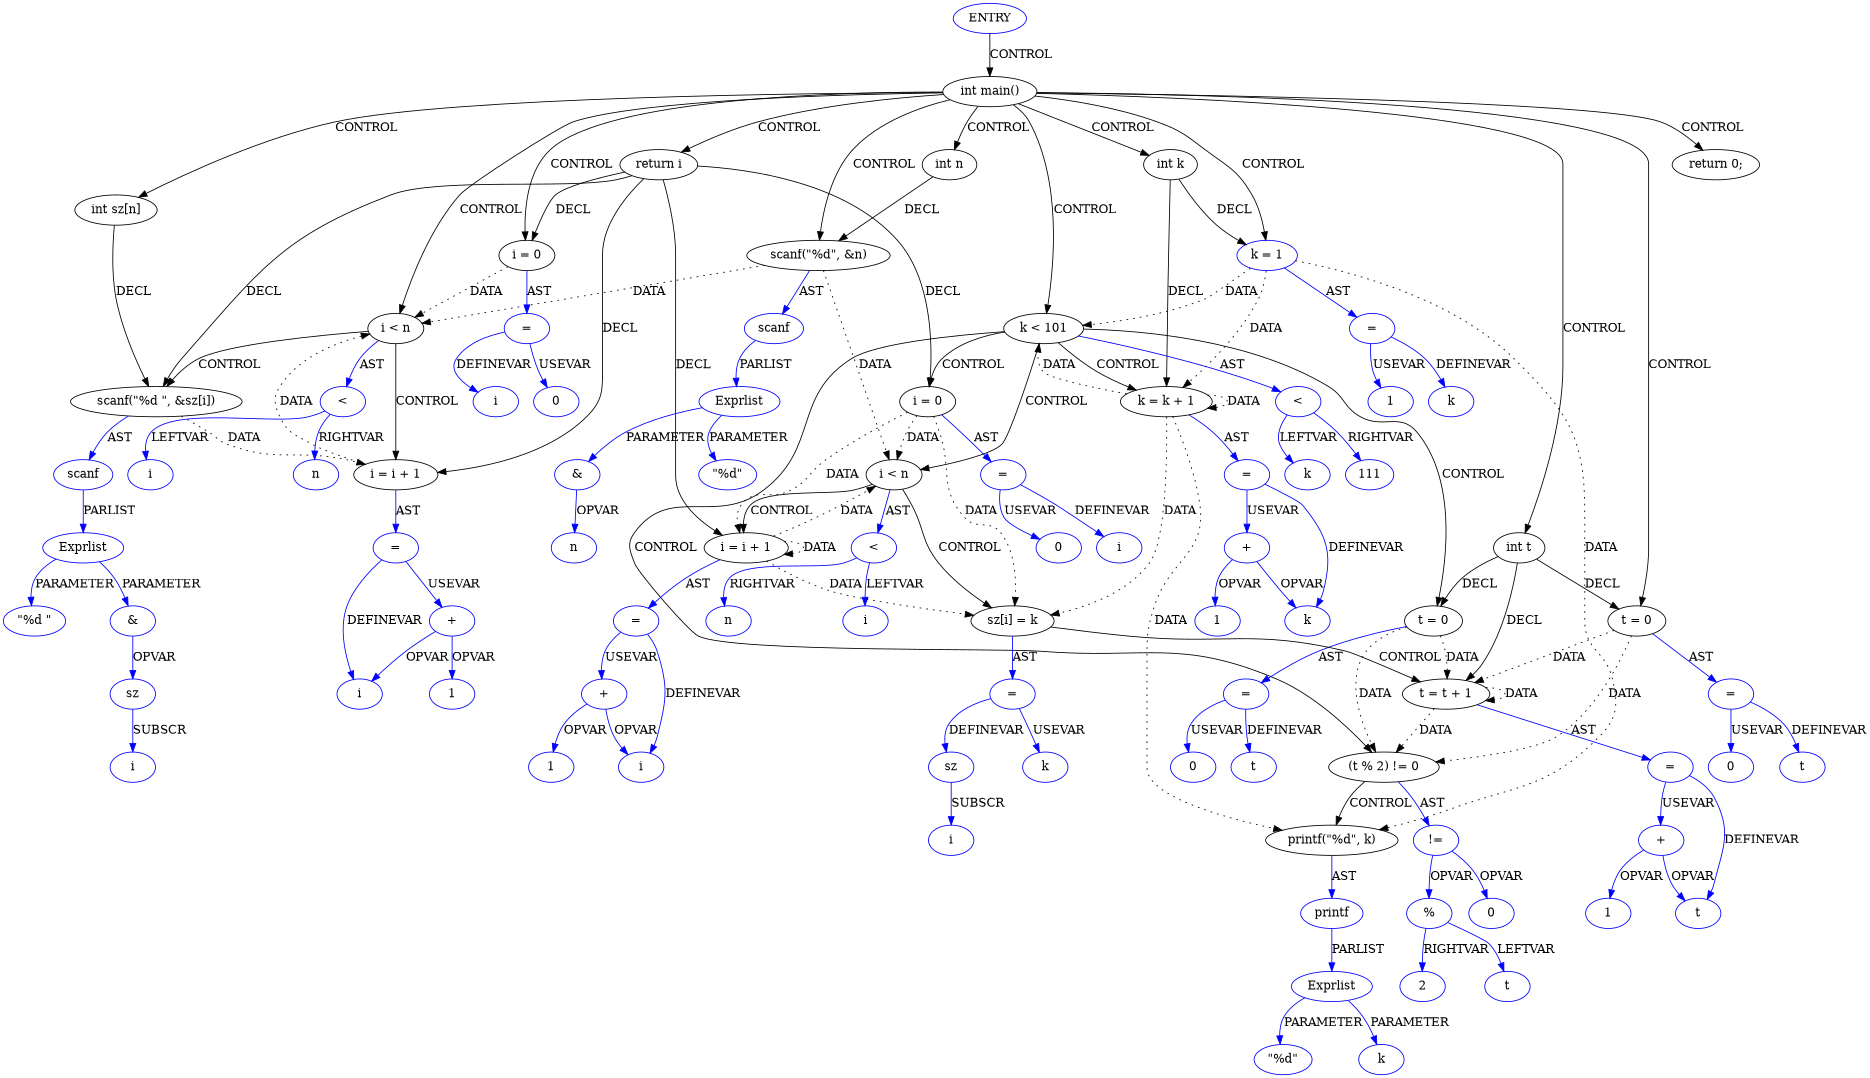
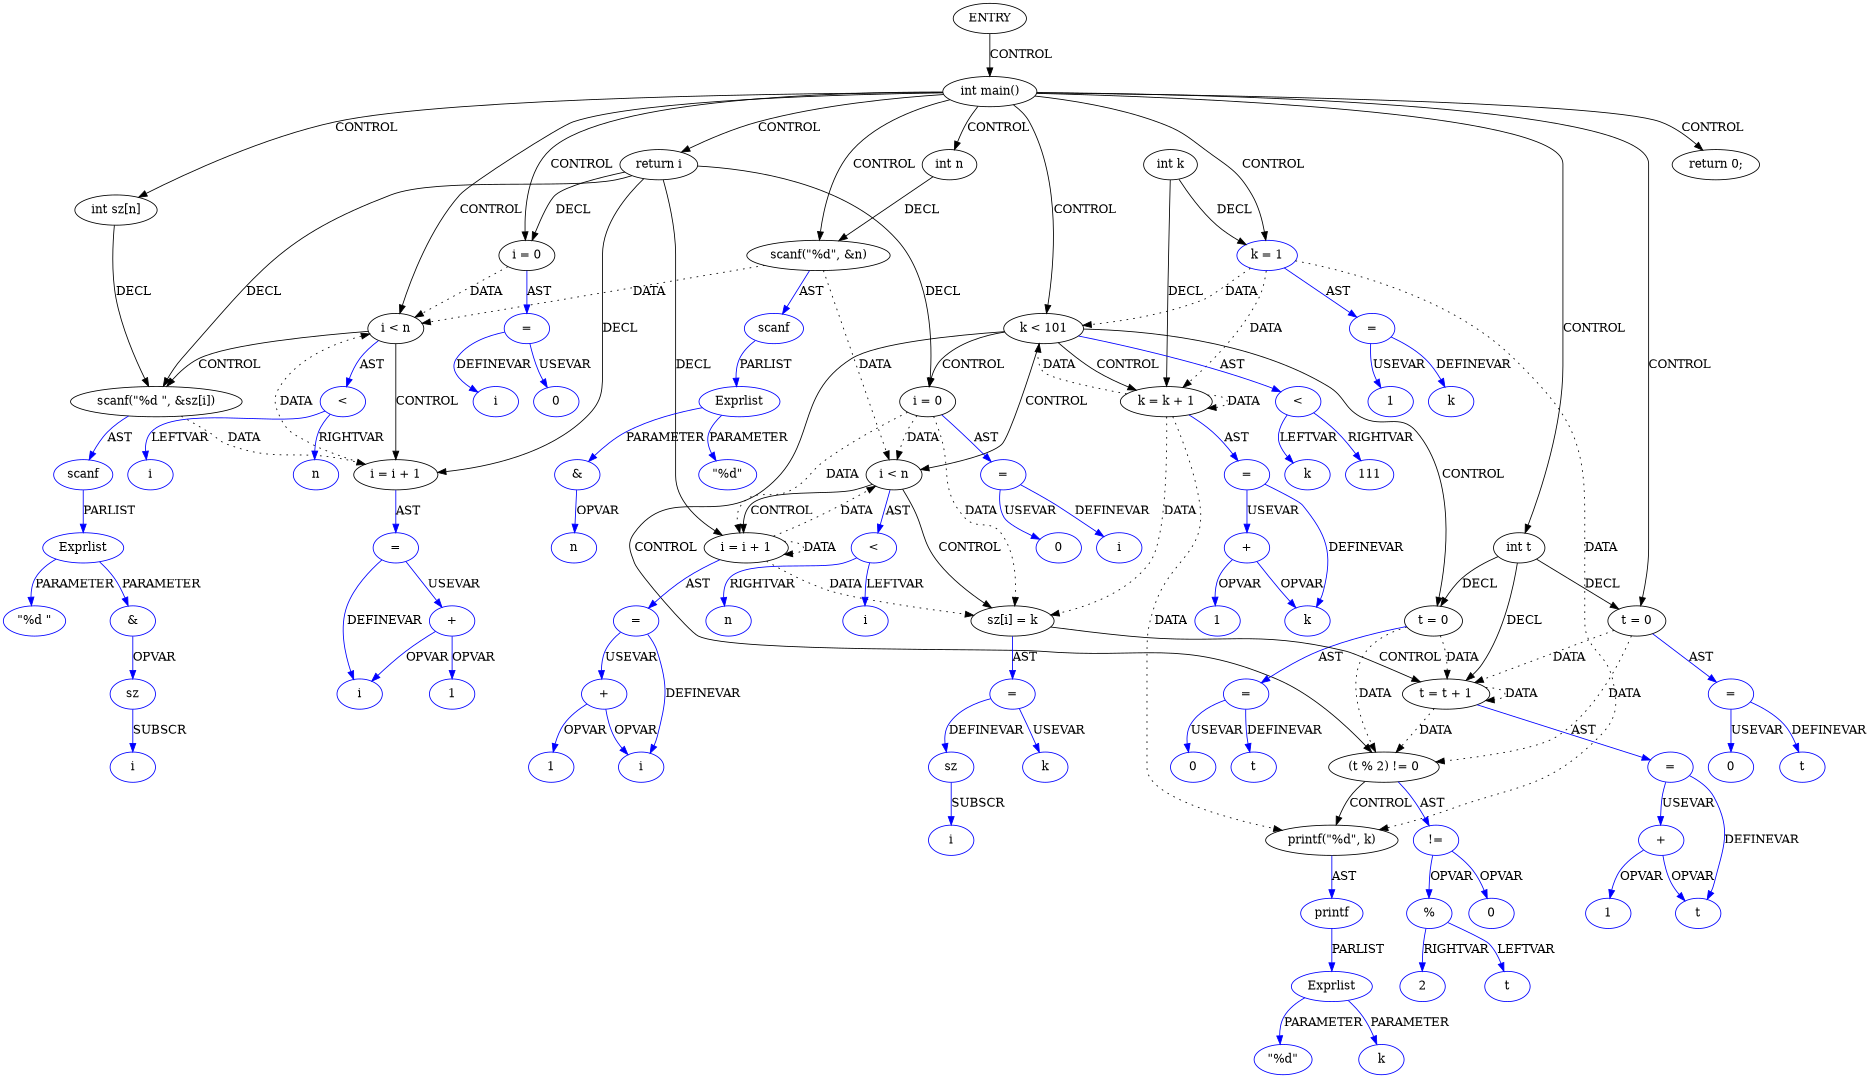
(990, 18) -> (990, 18)
(1080, 128) -> none
